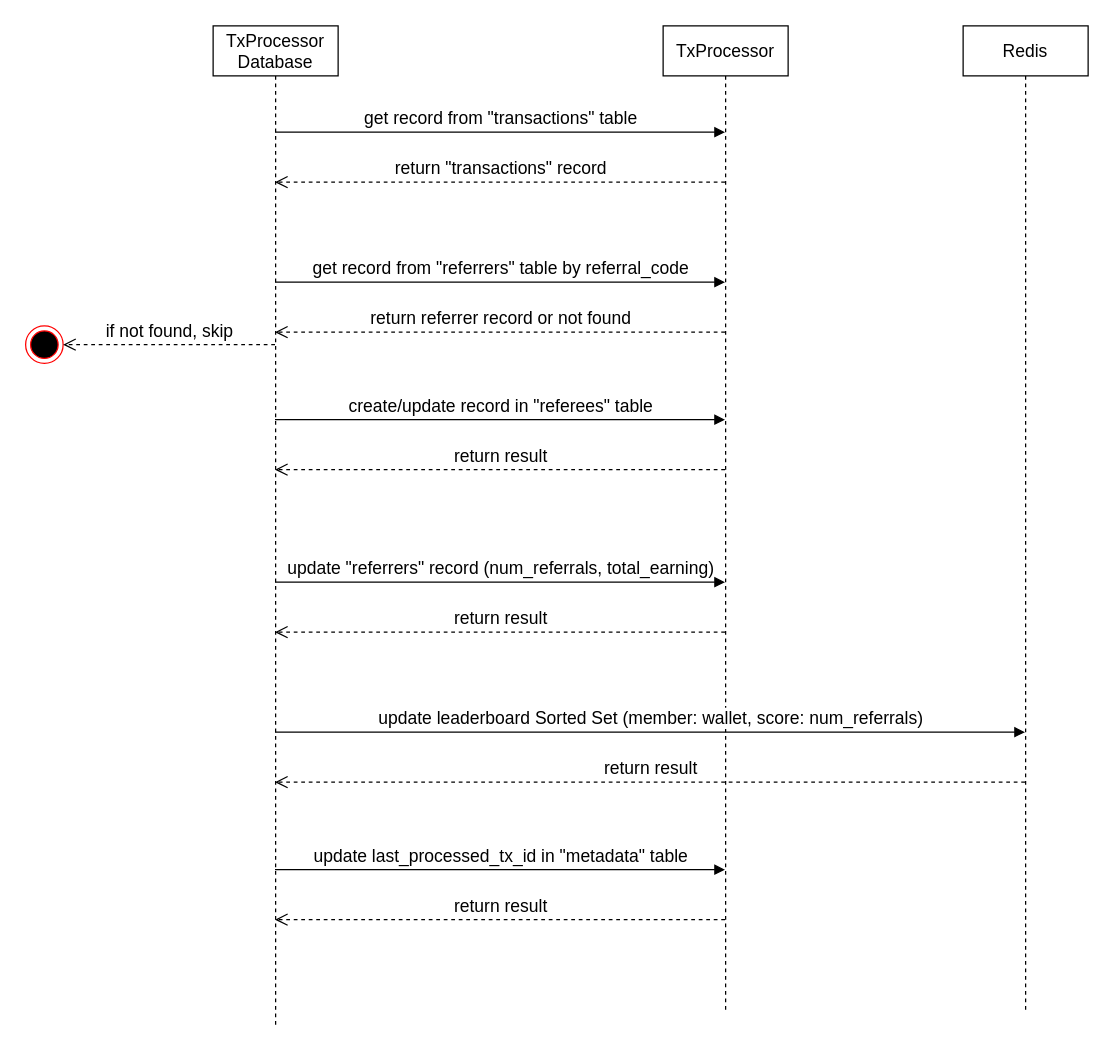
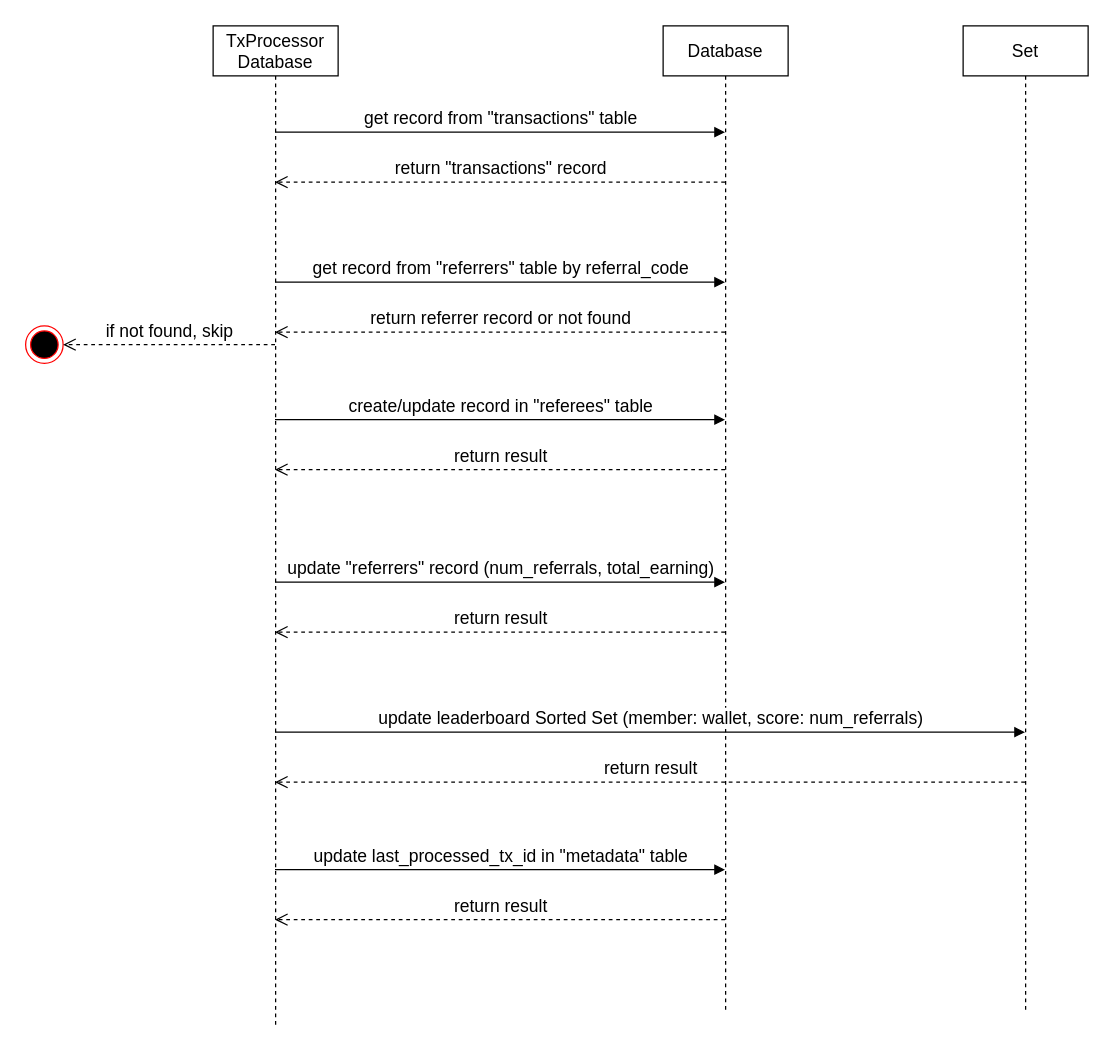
(726, 51) -> (726, 51)
(1026, 51) -> (1026, 51)
